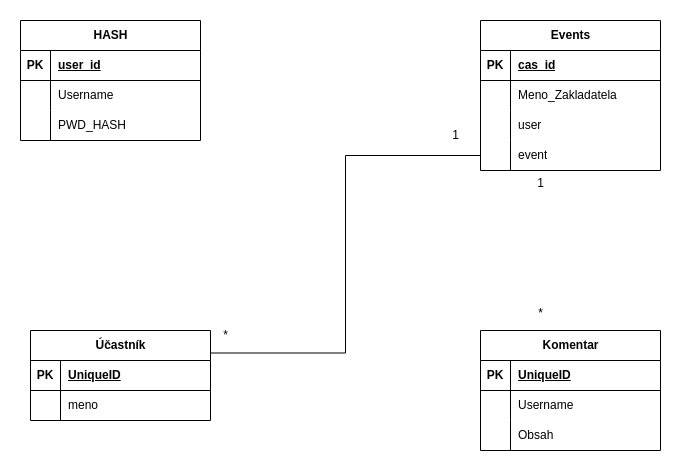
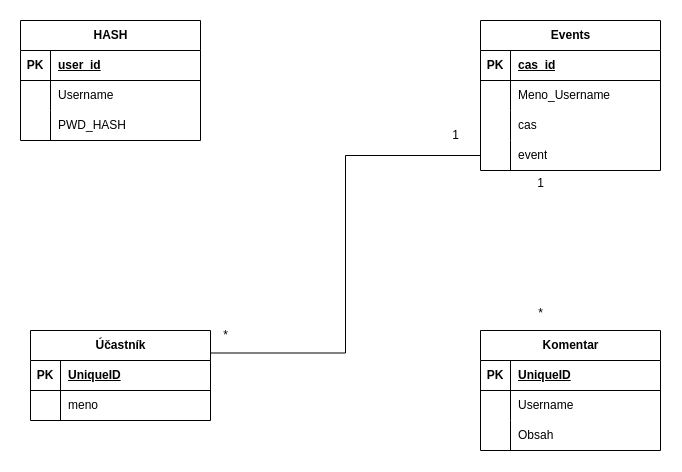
(569, 96) -> (562, 96)
(532, 126) -> (529, 126)
